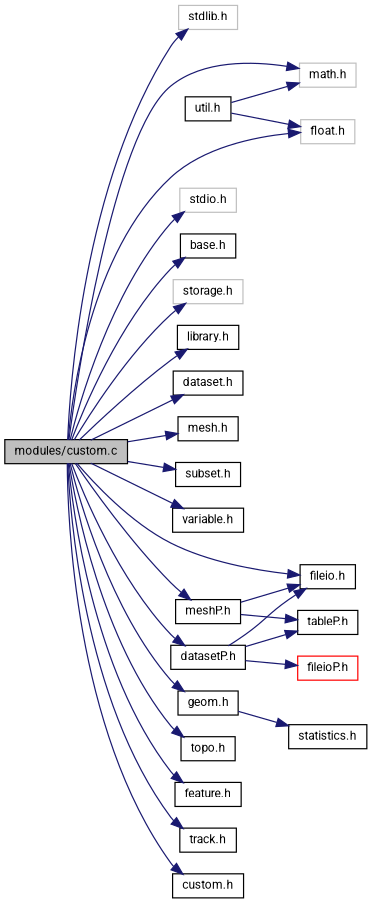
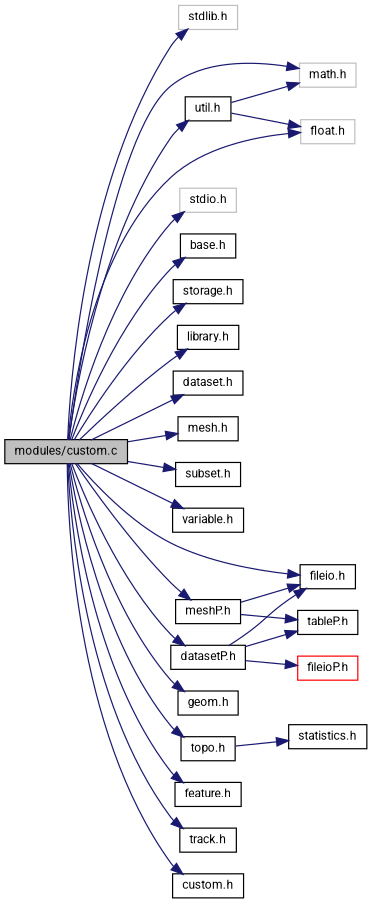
none -> (126, 222)
(208, 292) -> (208, 292)
(258, 717) -> (256, 744)
